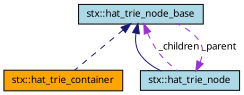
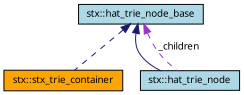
(197, 38) -> none
(63, 81) -> (63, 81)
